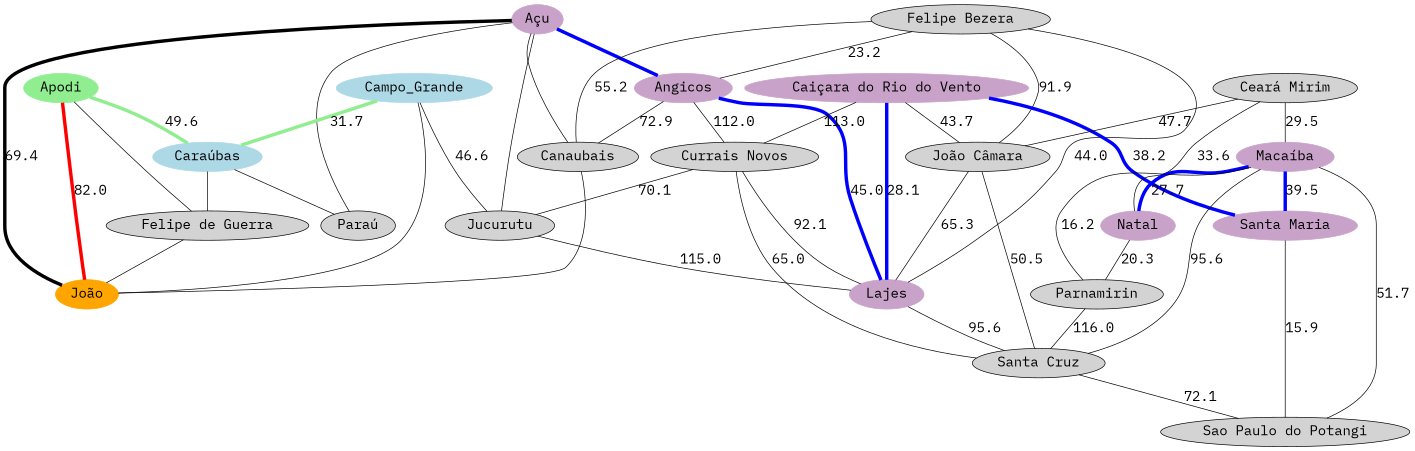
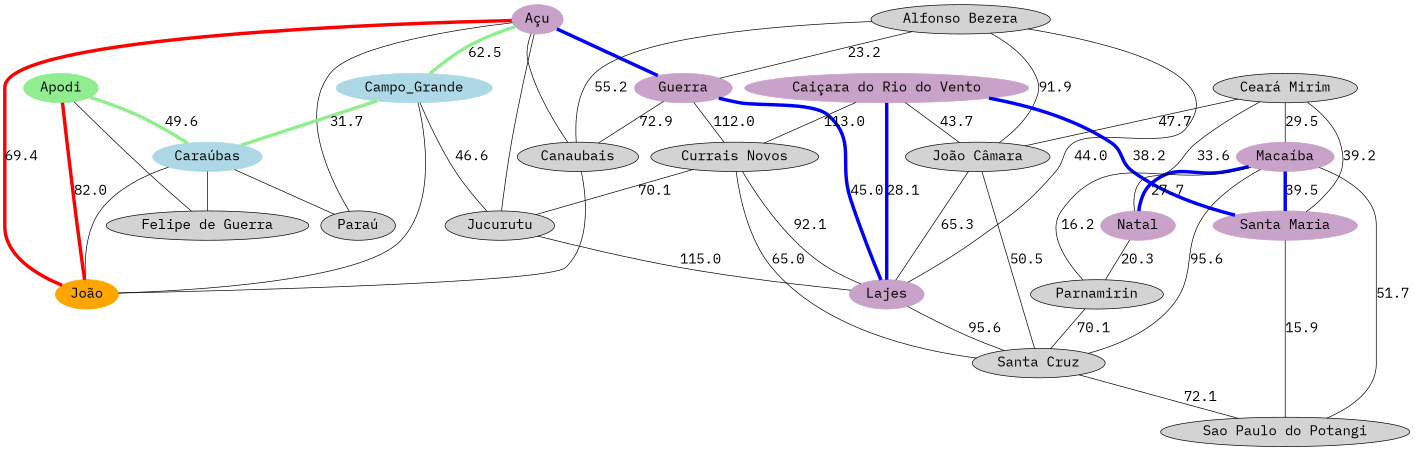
(961, 19) -> (961, 19)
(141, 44) -> (141, 44)
none -> (470, 45)
(683, 88) -> (683, 88)
none -> (1343, 157)
(145, 261) -> (104, 207)
(1094, 329) -> (1094, 329)
